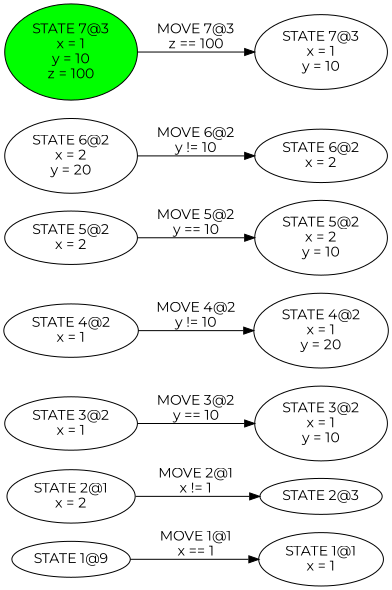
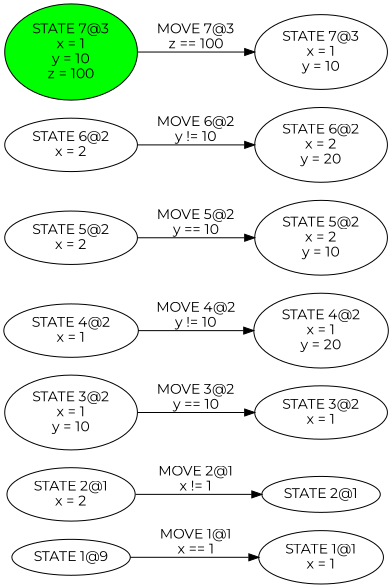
(191, 156) -> (191, 145)
(191, 423) -> (191, 413)
(321, 496) -> (321, 494)
